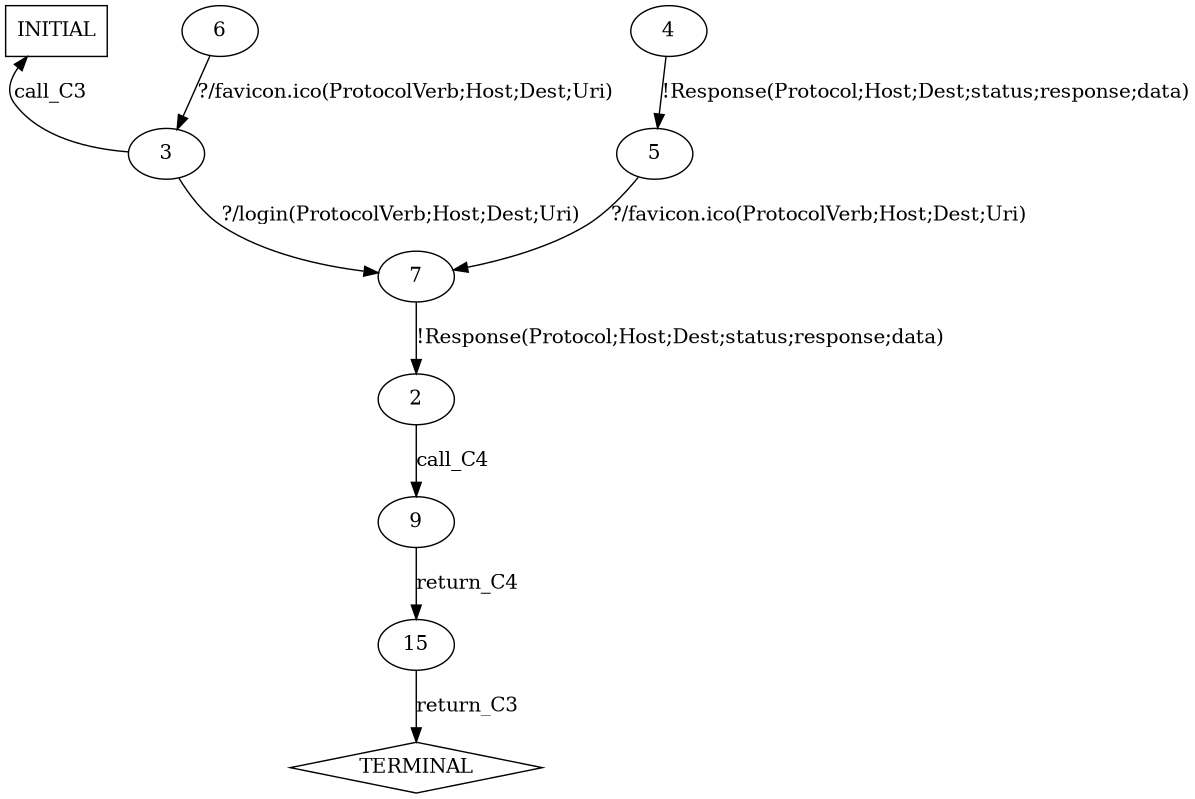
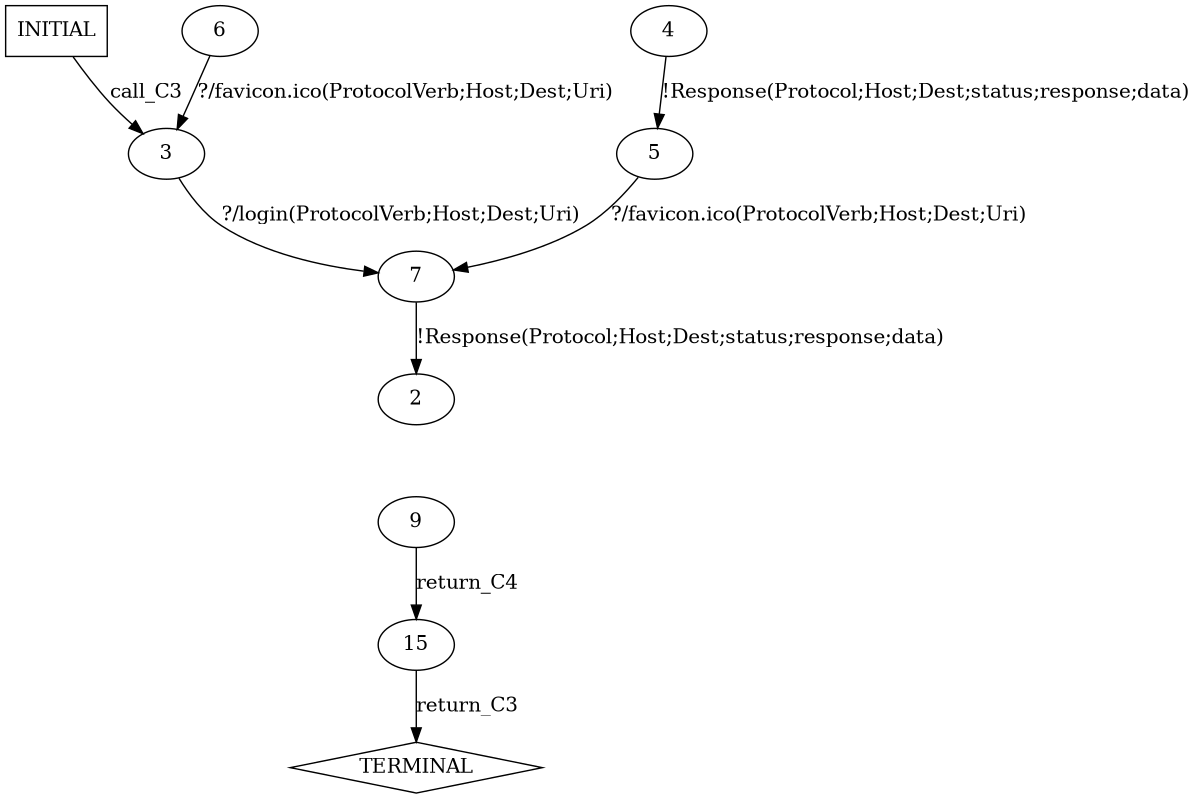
(48, 131) -> (101, 92)
(416, 454) -> none
